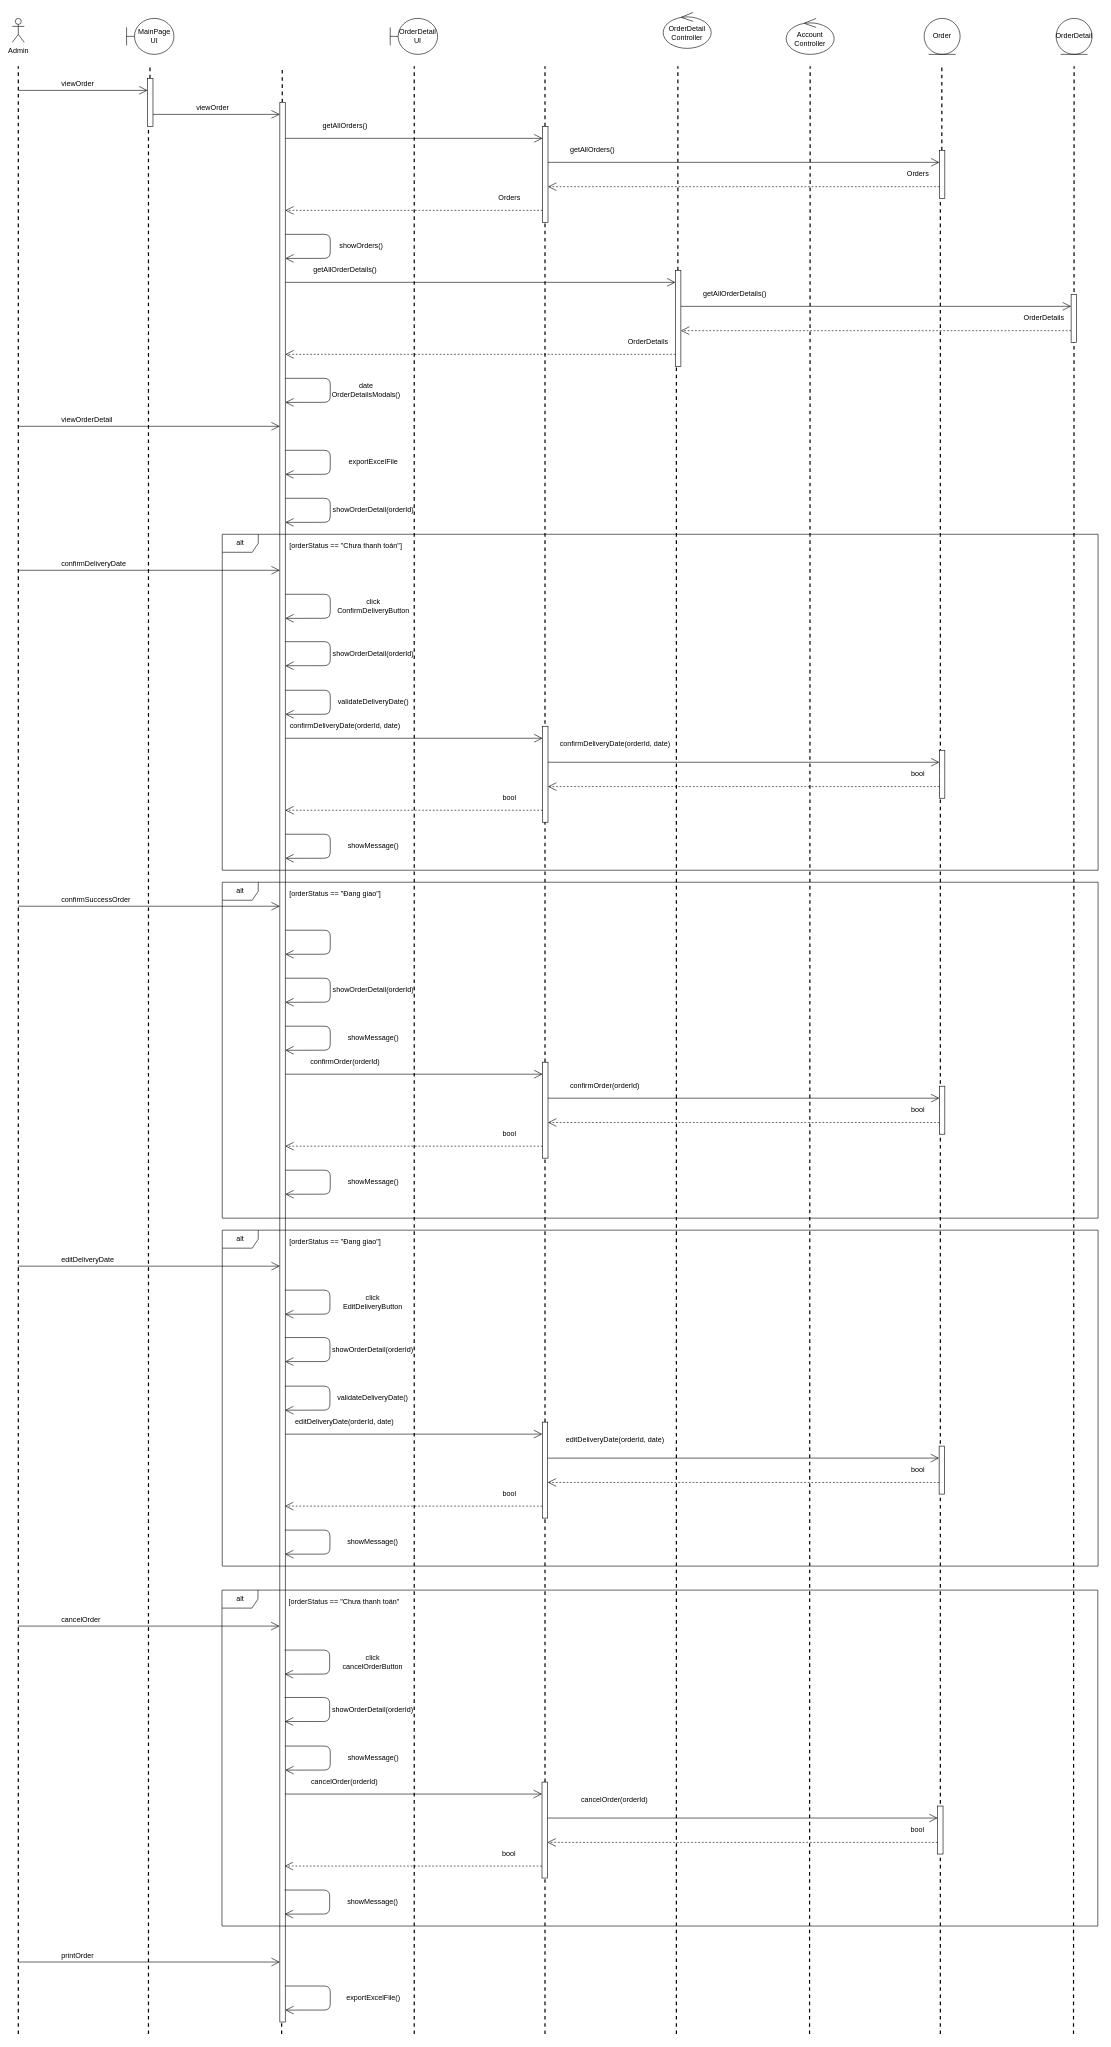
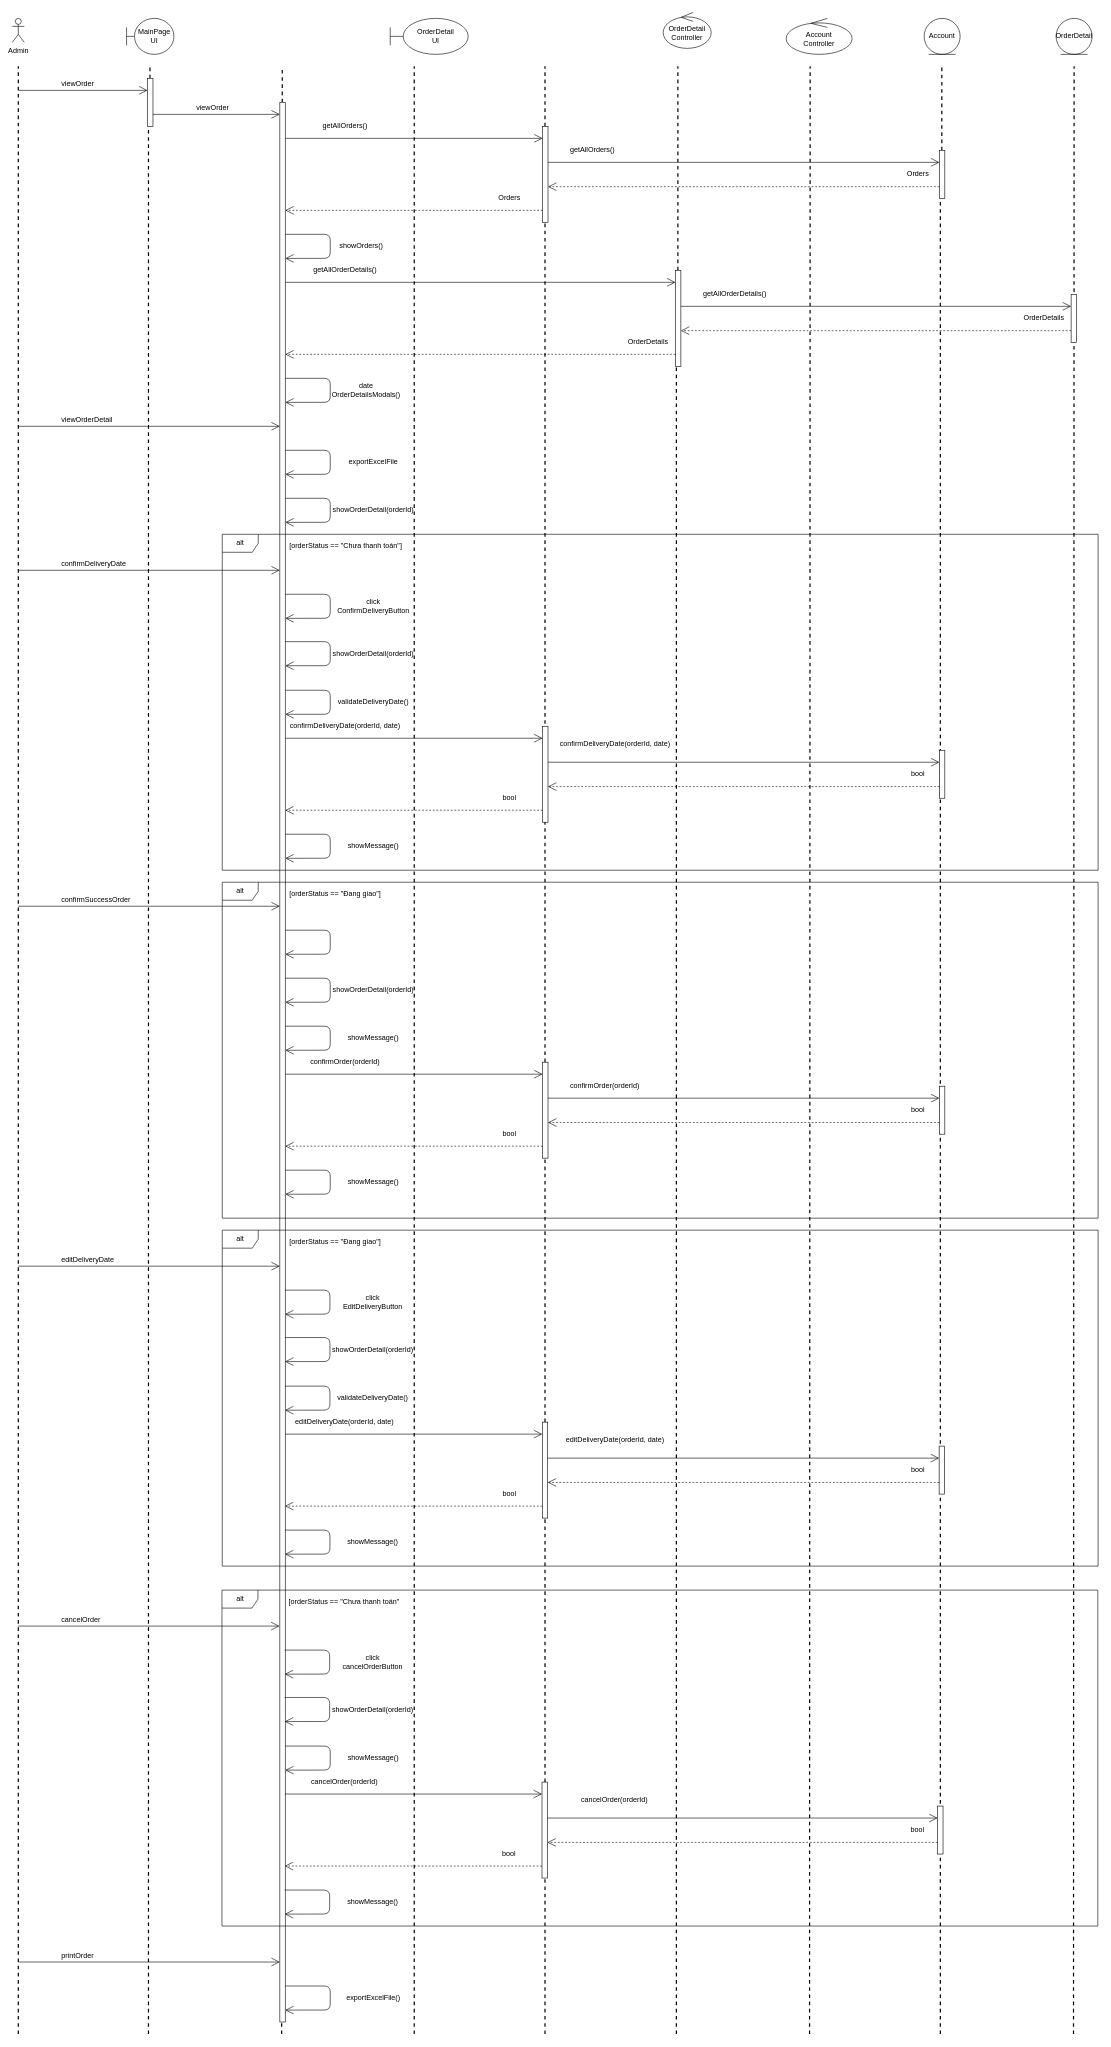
(414, 36) -> (429, 36)
(810, 36) -> (819, 36)
(942, 36) -> (942, 36)
